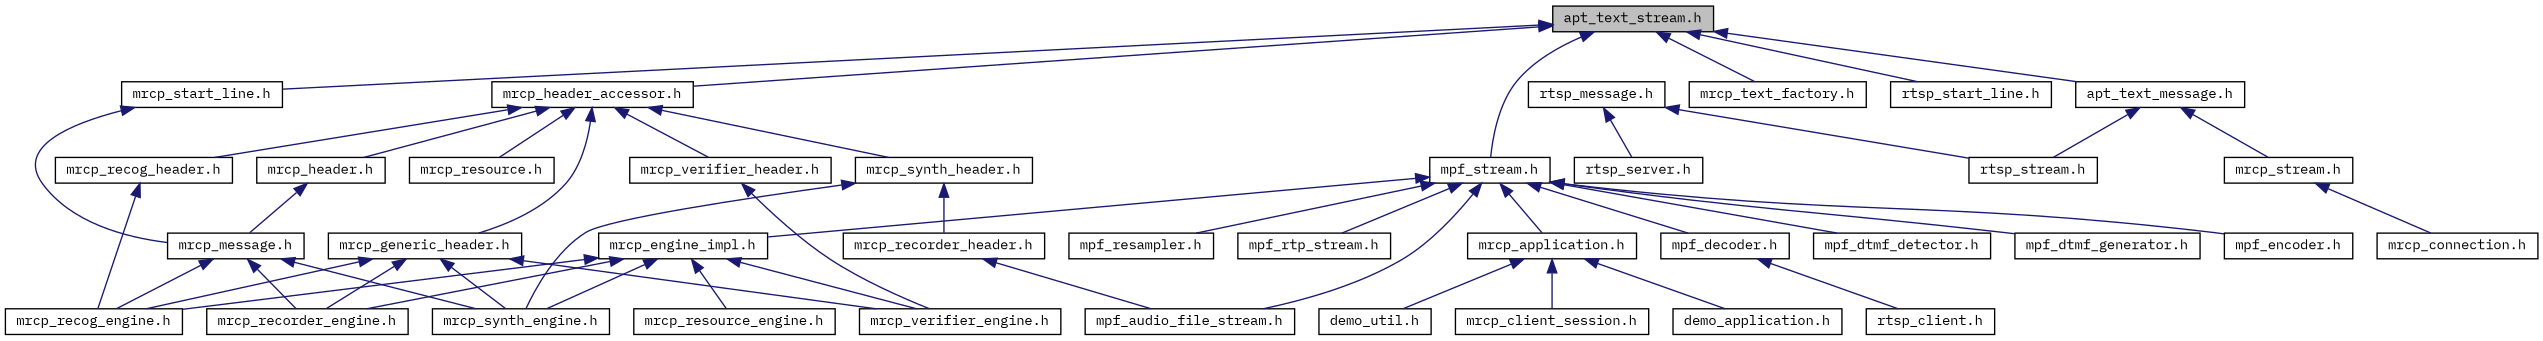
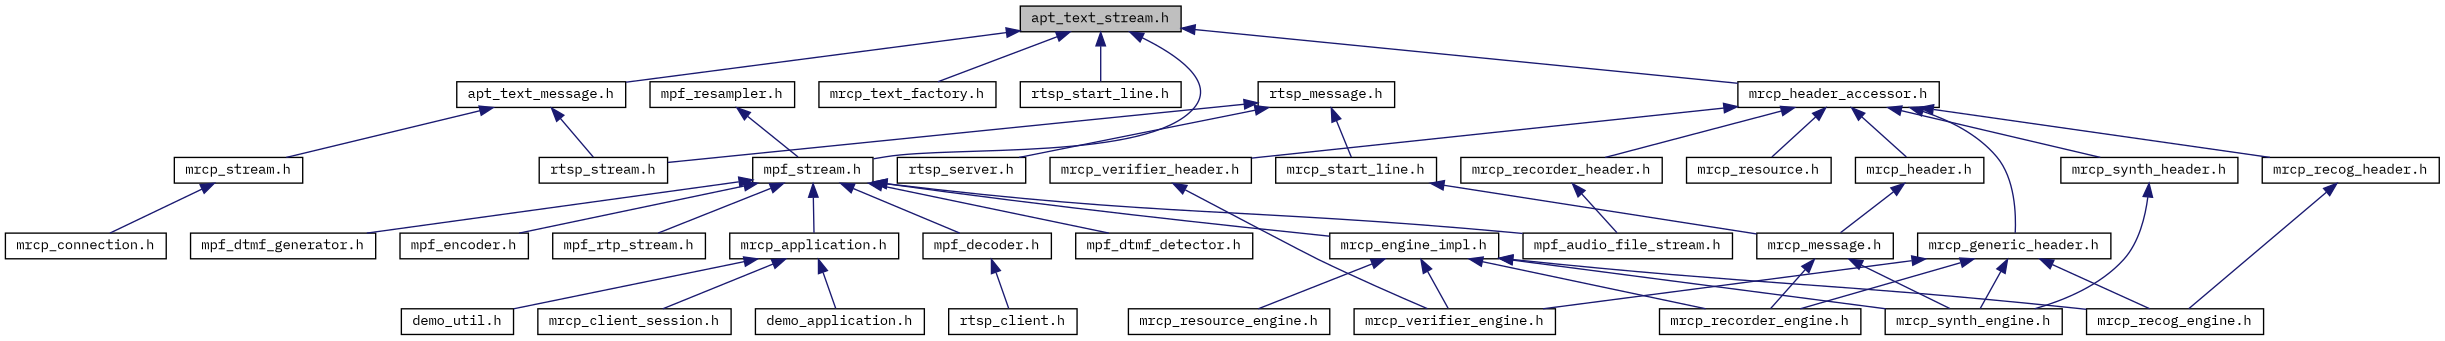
(911, 57) -> (1344, 139)
(1309, 210) -> (773, 137)
(944, 213) -> (1693, 134)
(159, 287) -> none
